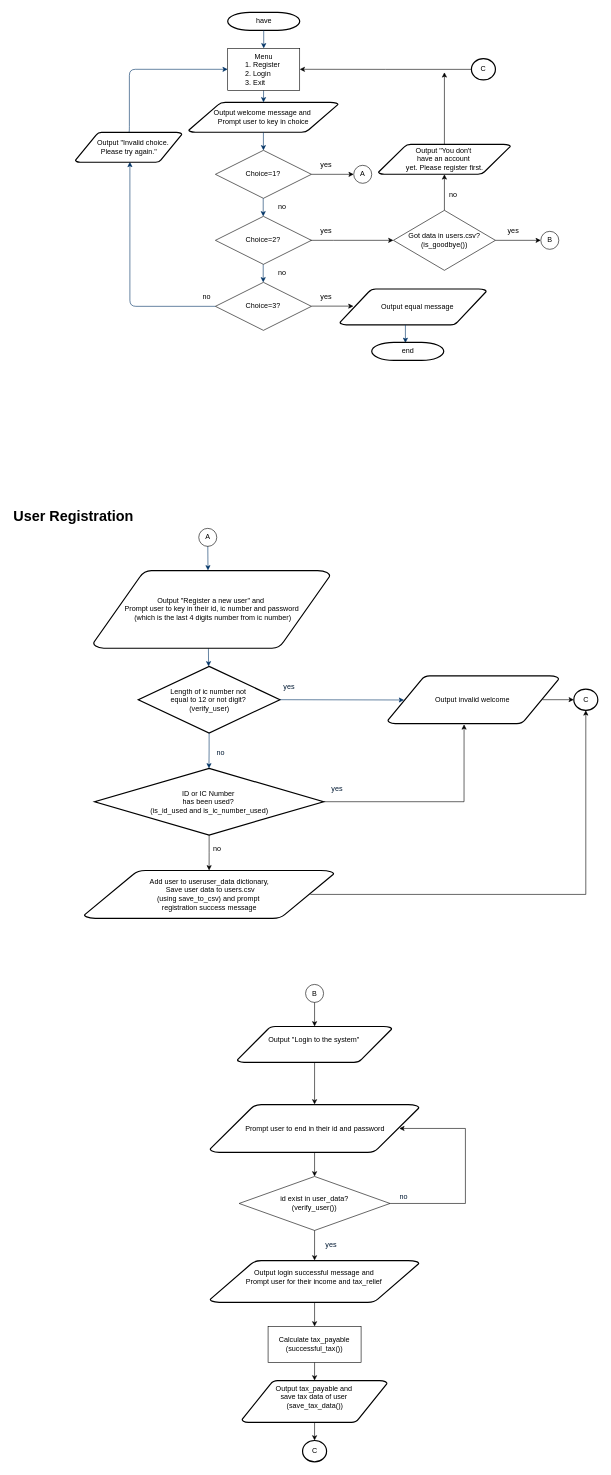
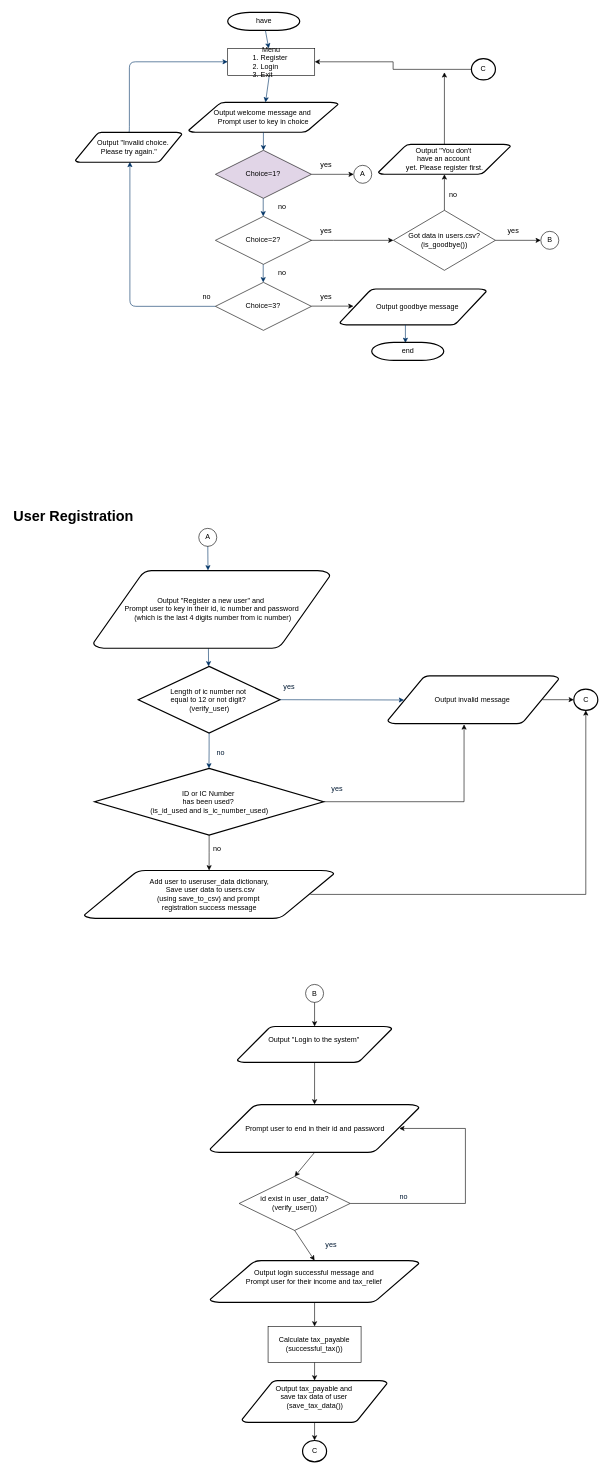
(264, 69) -> (271, 62)
(263, 174) -> (263, 174)
(413, 307) -> (413, 307)
(473, 700) -> (473, 700)
(314, 1203) -> (295, 1203)
